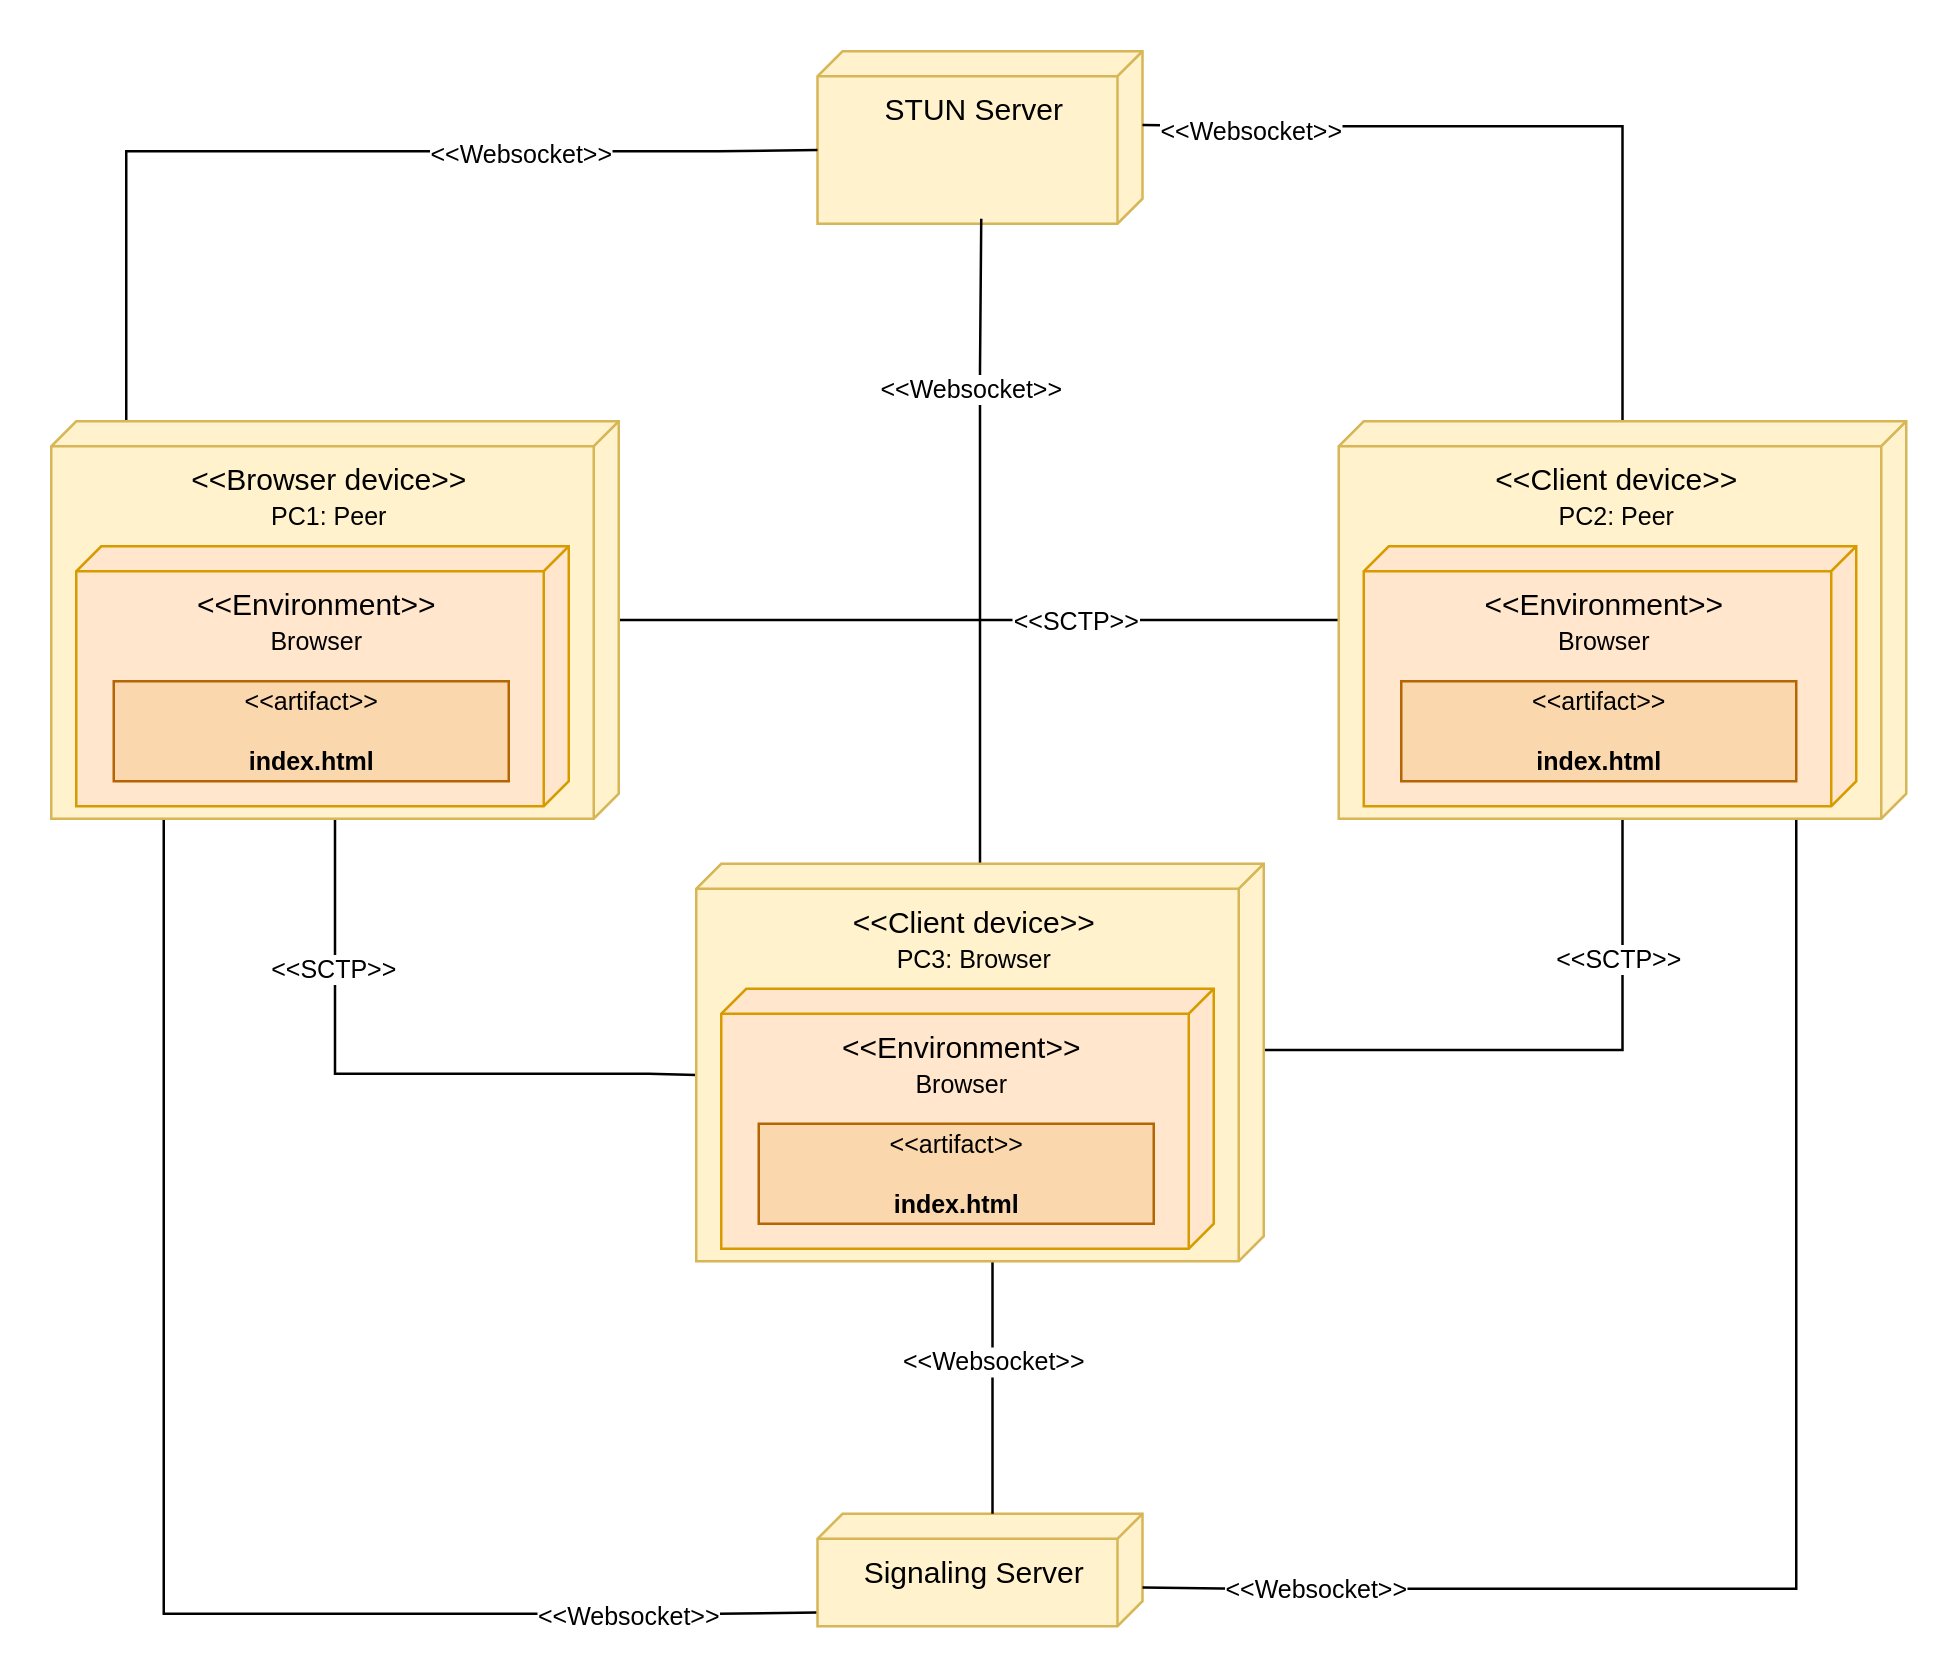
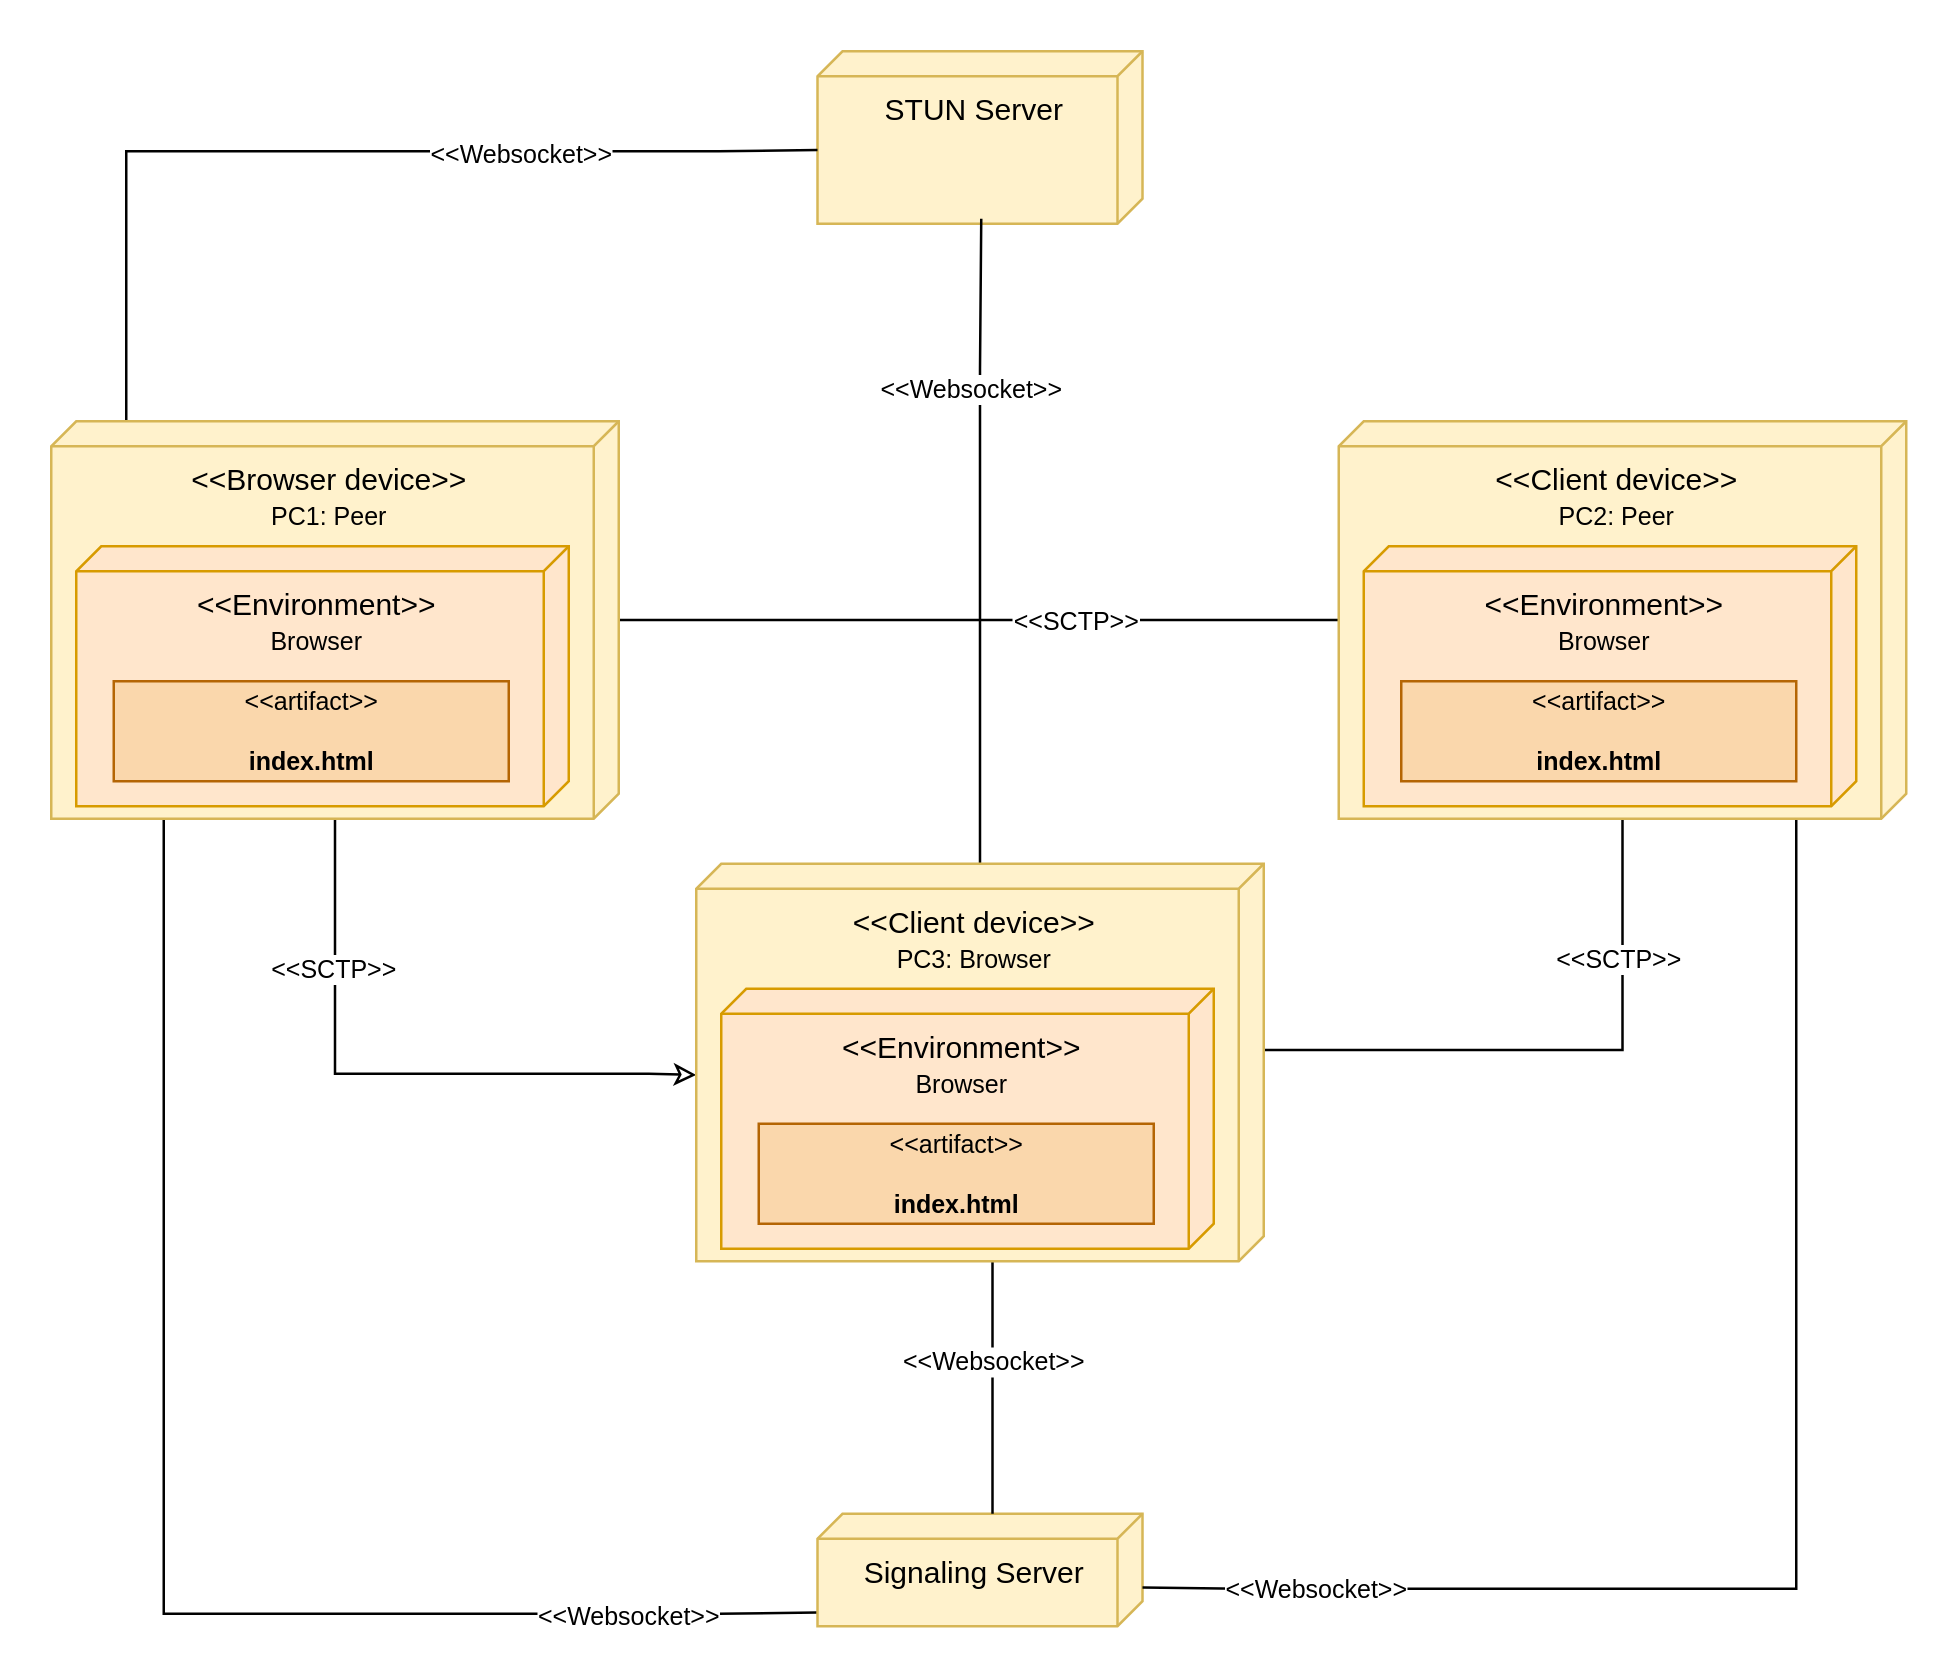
(1498, 126) -> none
(685, 1075) -> (678, 1075)
